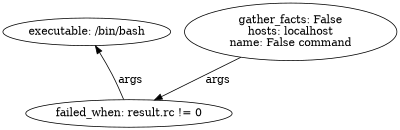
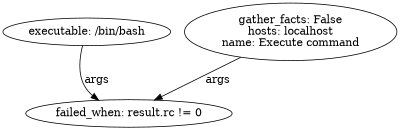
(291, 32) -> (291, 32)
(113, 75) -> (80, 72)
